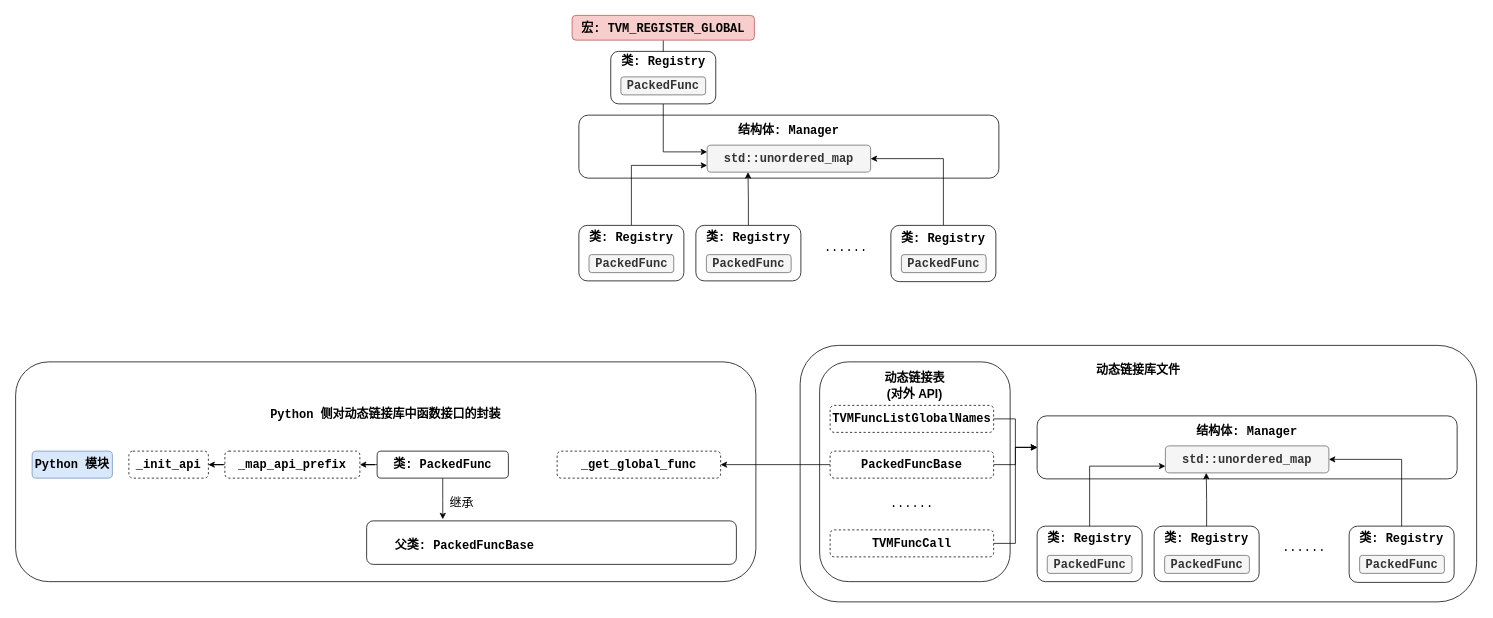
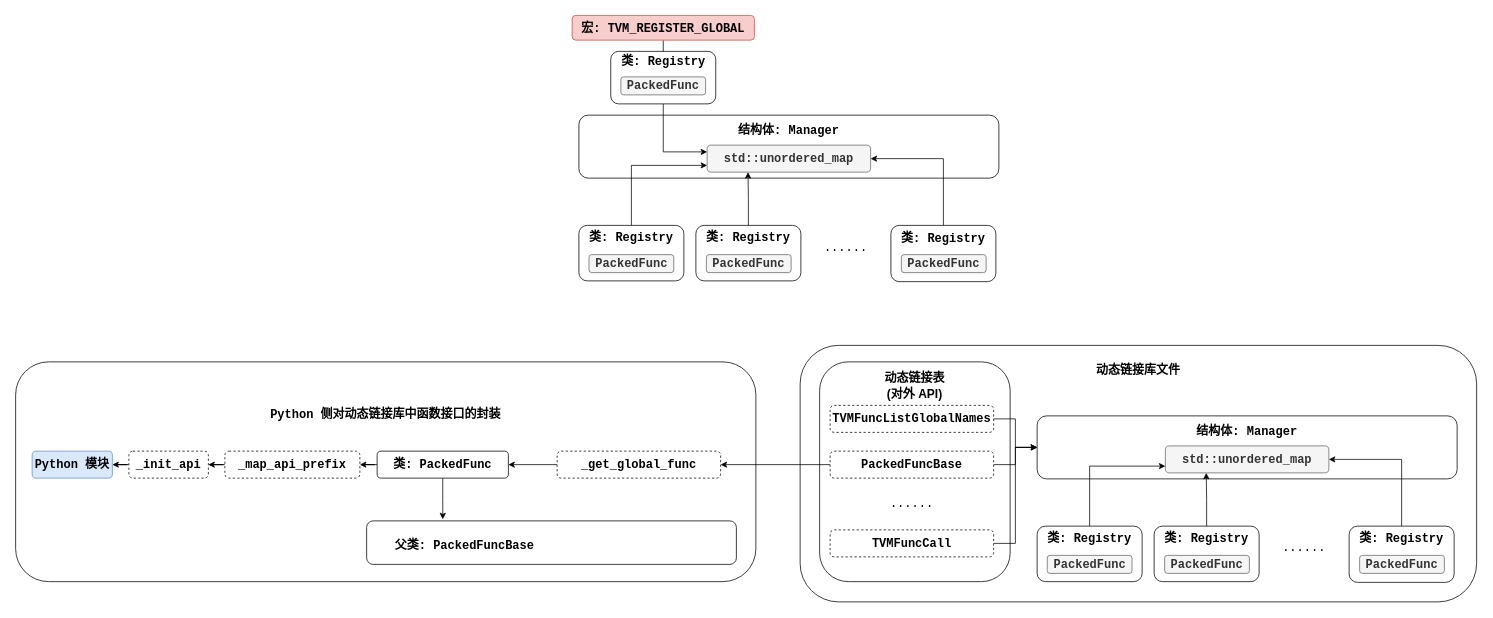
none -> (118, 465)
none -> (535, 465)
(462, 504) -> none
